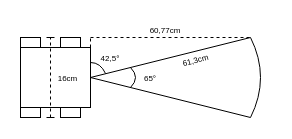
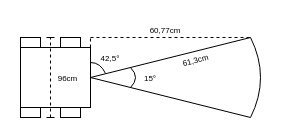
(68, 78) -> (68, 78)
(151, 78) -> (151, 78)
